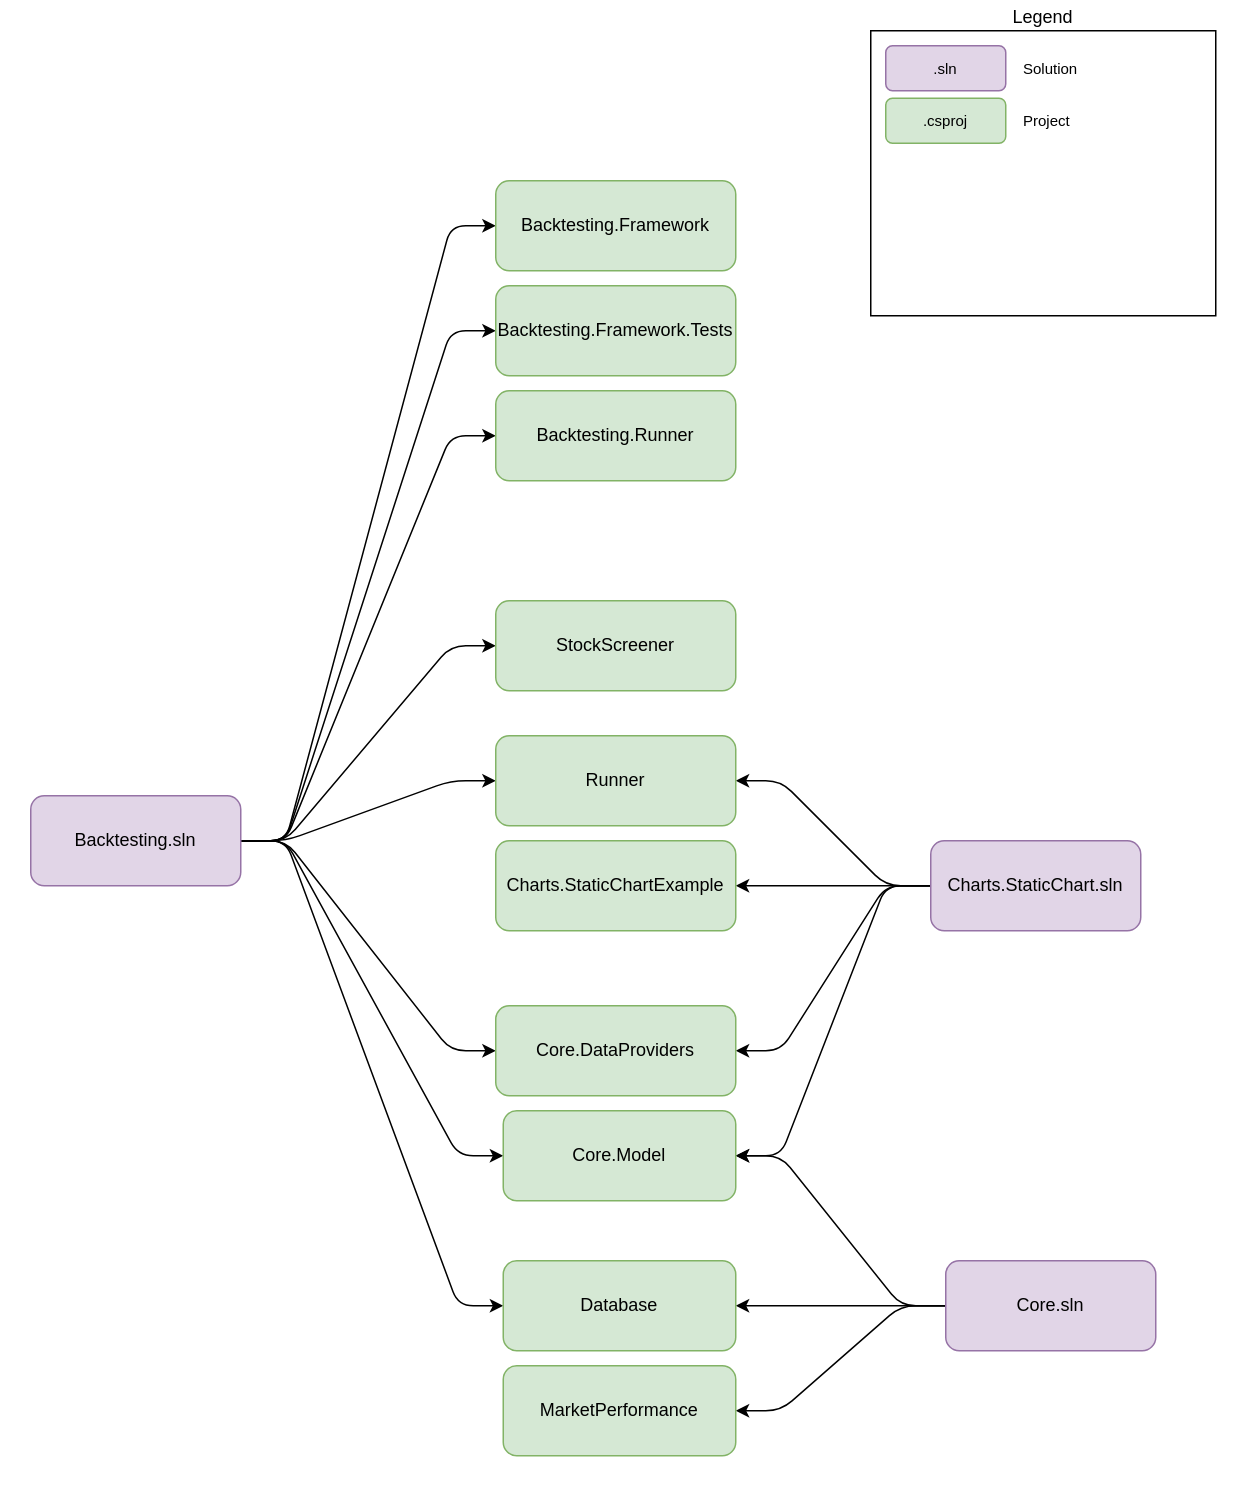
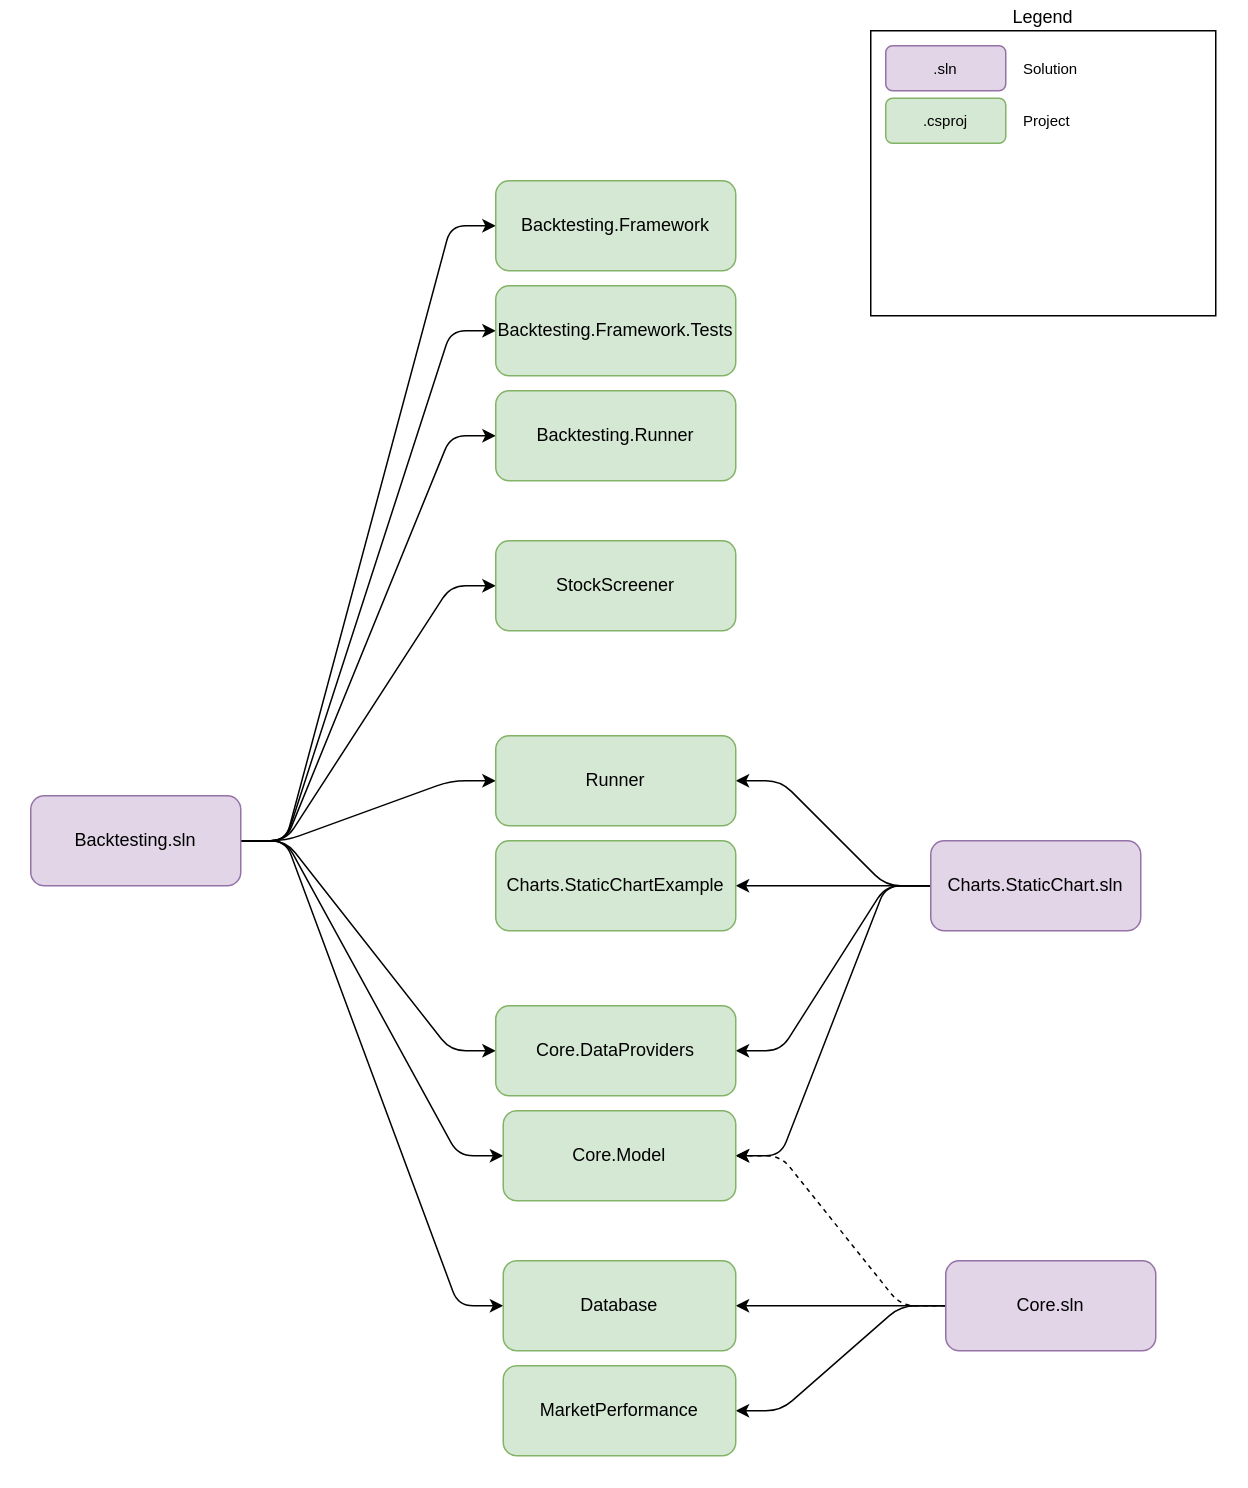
(616, 646) -> (616, 586)
(839, 1228) -> (839, 1228)
